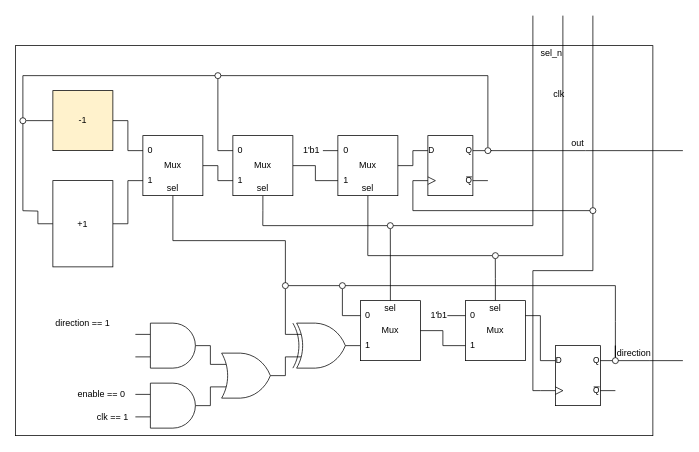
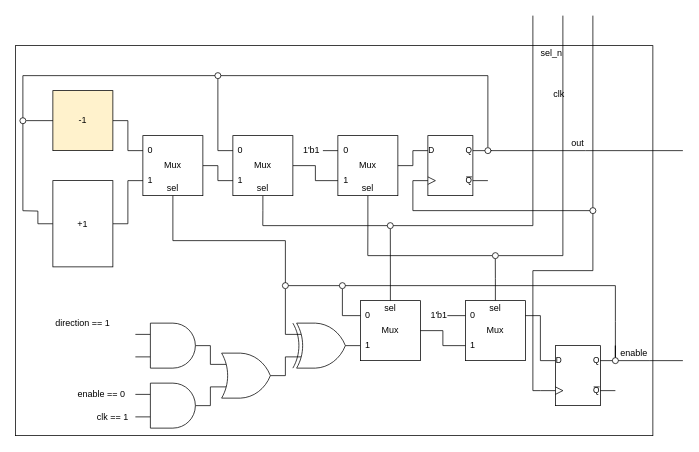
(634, 353) -> (634, 353)
